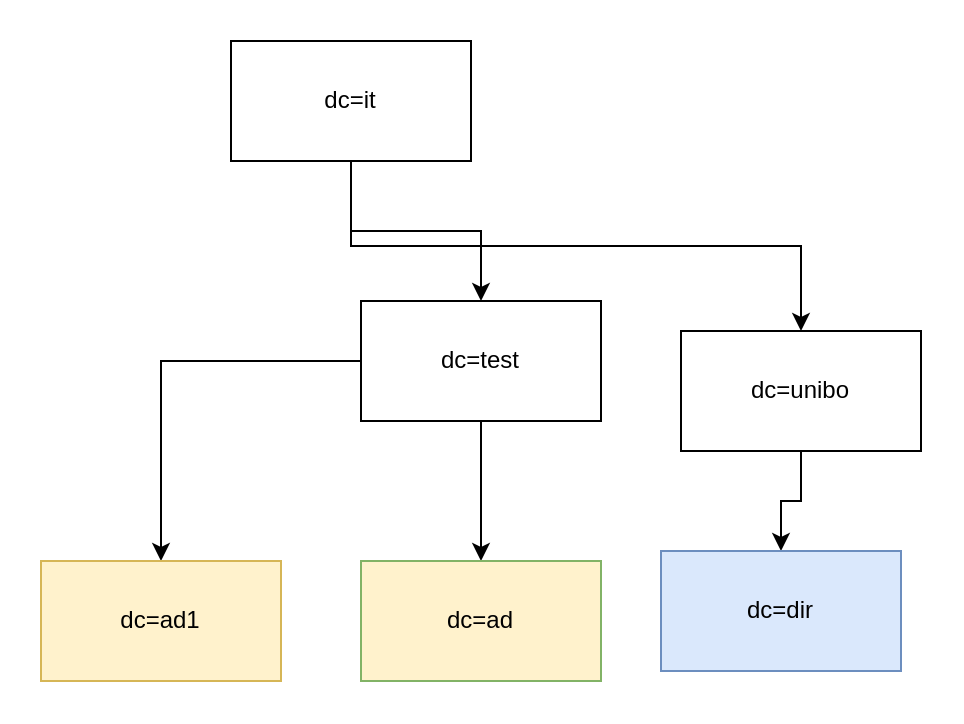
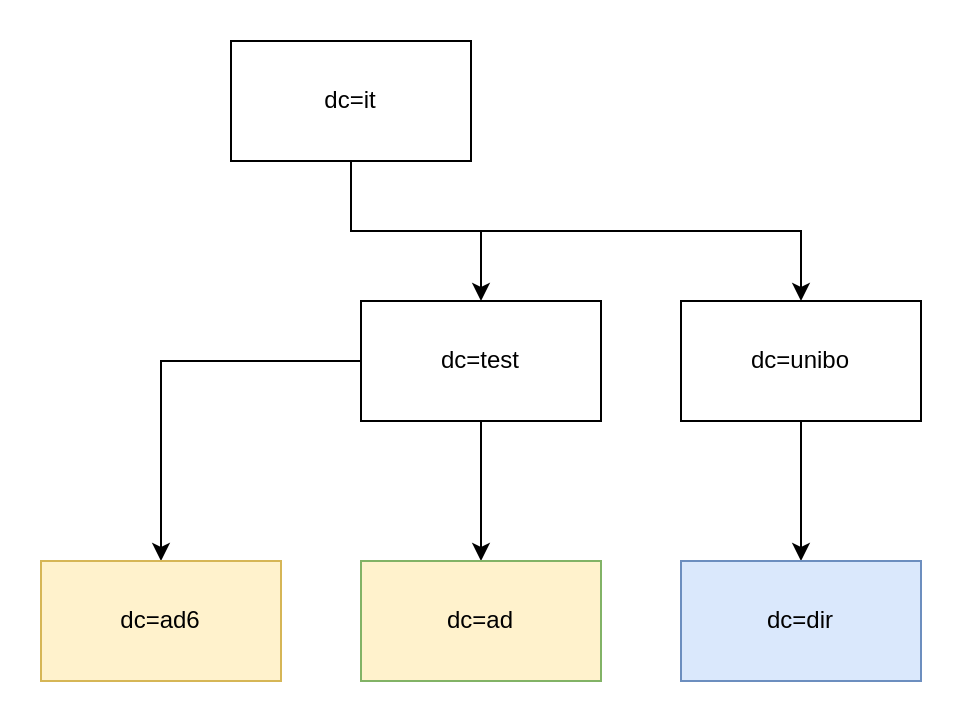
(801, 391) -> (801, 361)
(781, 611) -> (801, 621)
(161, 621) -> (161, 621)
